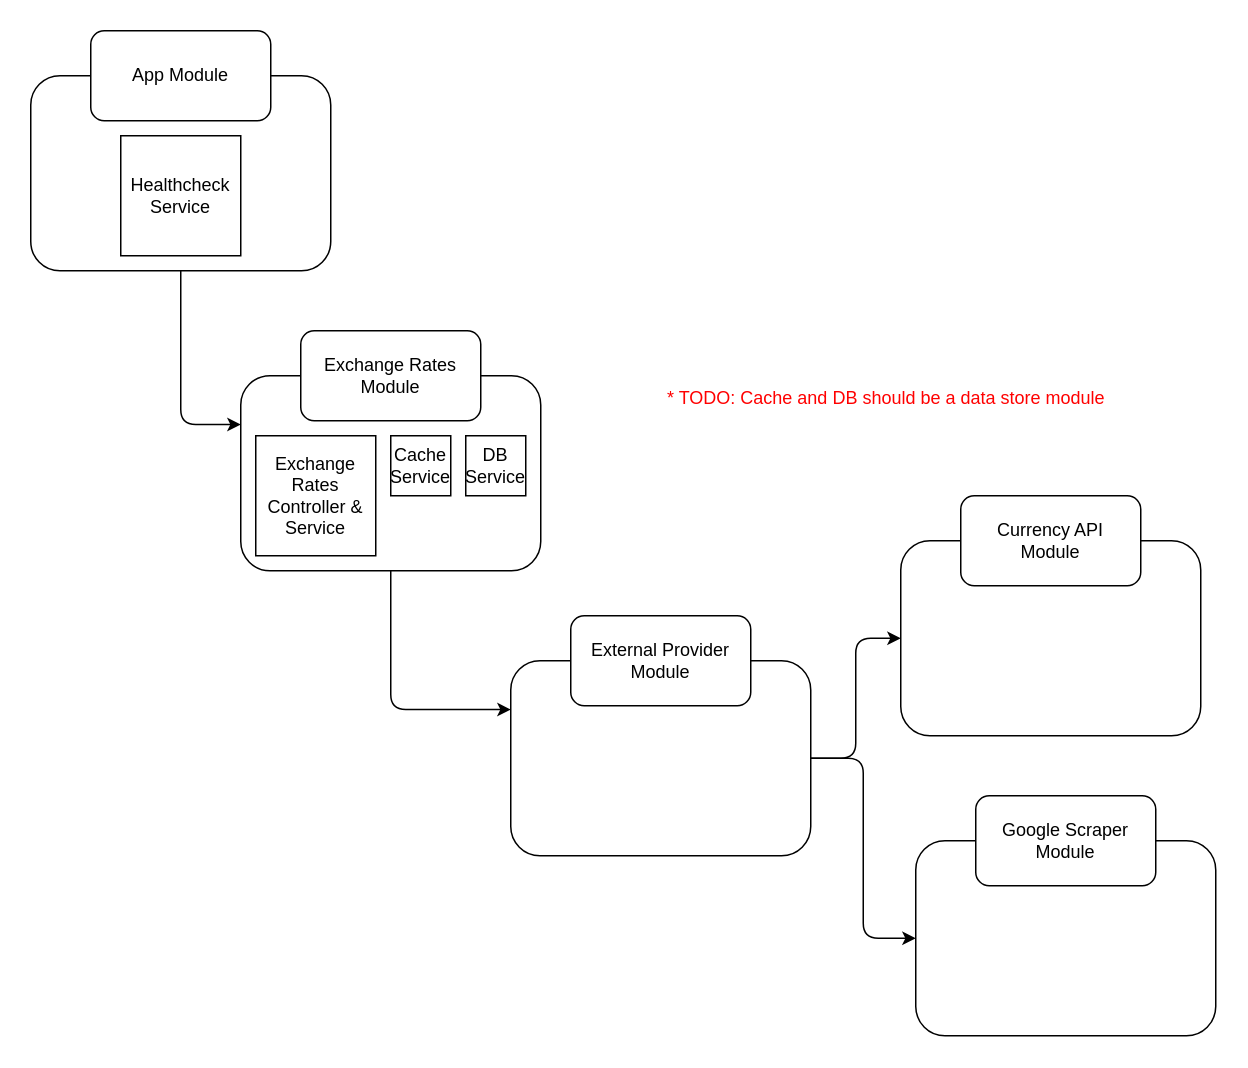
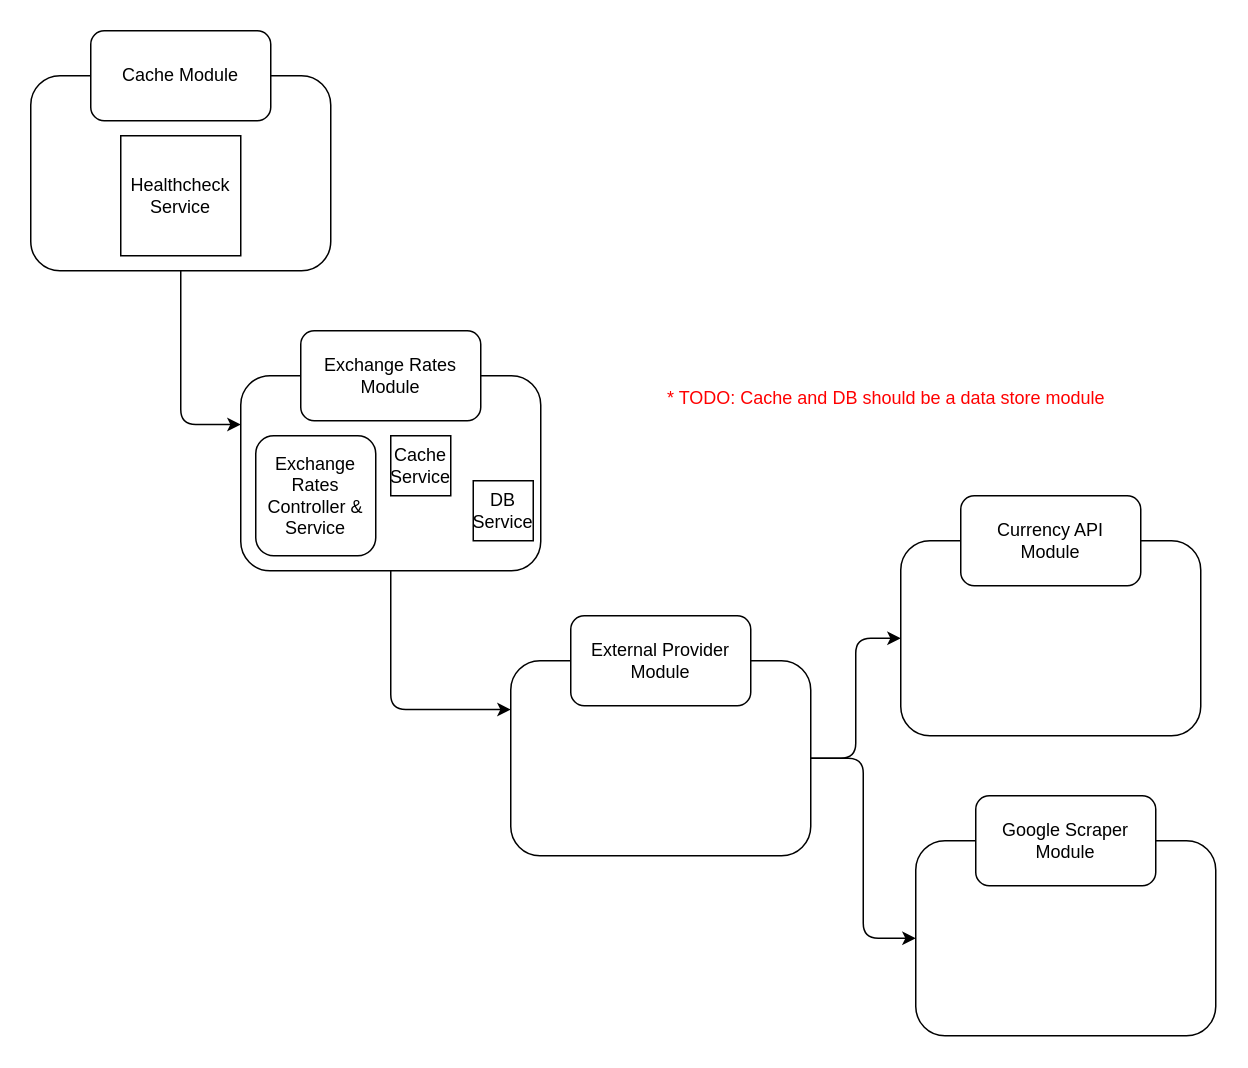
(181, 76) -> (181, 76)
(496, 466) -> (503, 511)
(316, 496) -> (316, 496)
